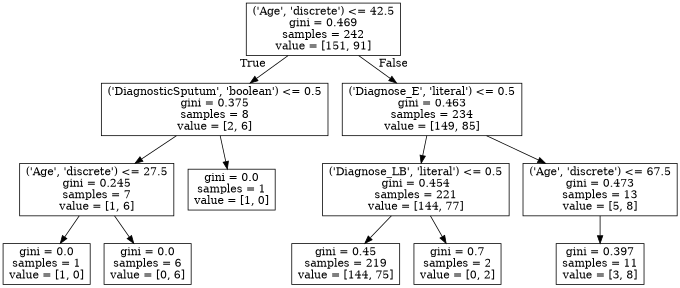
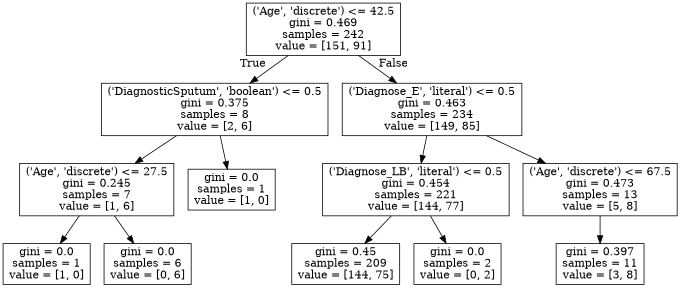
(346, 264) -> (346, 264)
(457, 264) -> (457, 264)
